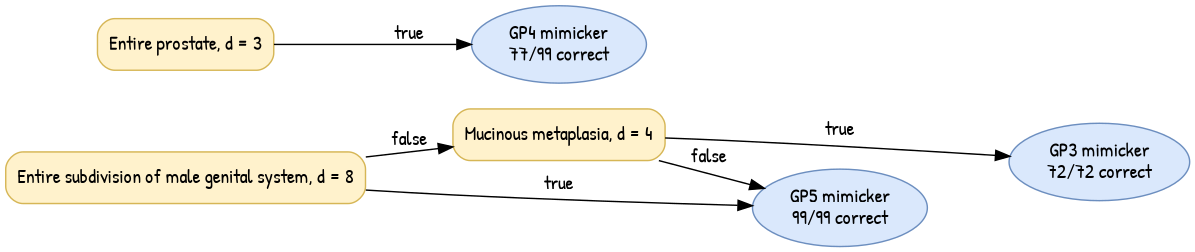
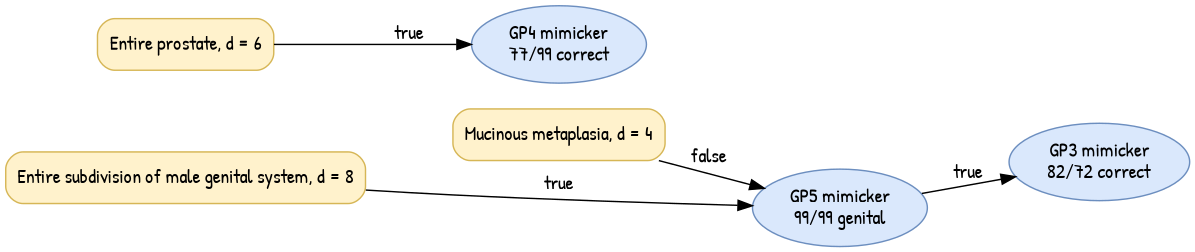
(186, 44) -> (186, 44)
(830, 146) -> (962, 186)
(402, 153) -> none
(1099, 172) -> (1099, 172)
(840, 218) -> (840, 218)
